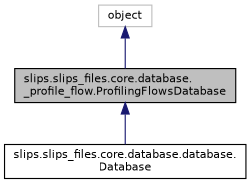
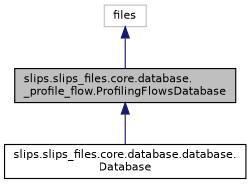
(125, 16) -> (125, 16)
